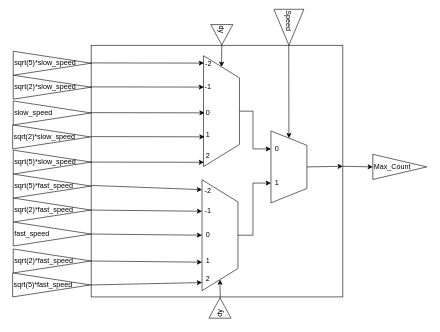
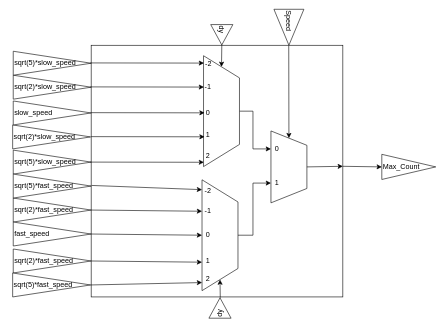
(400, 167) -> (409, 167)
